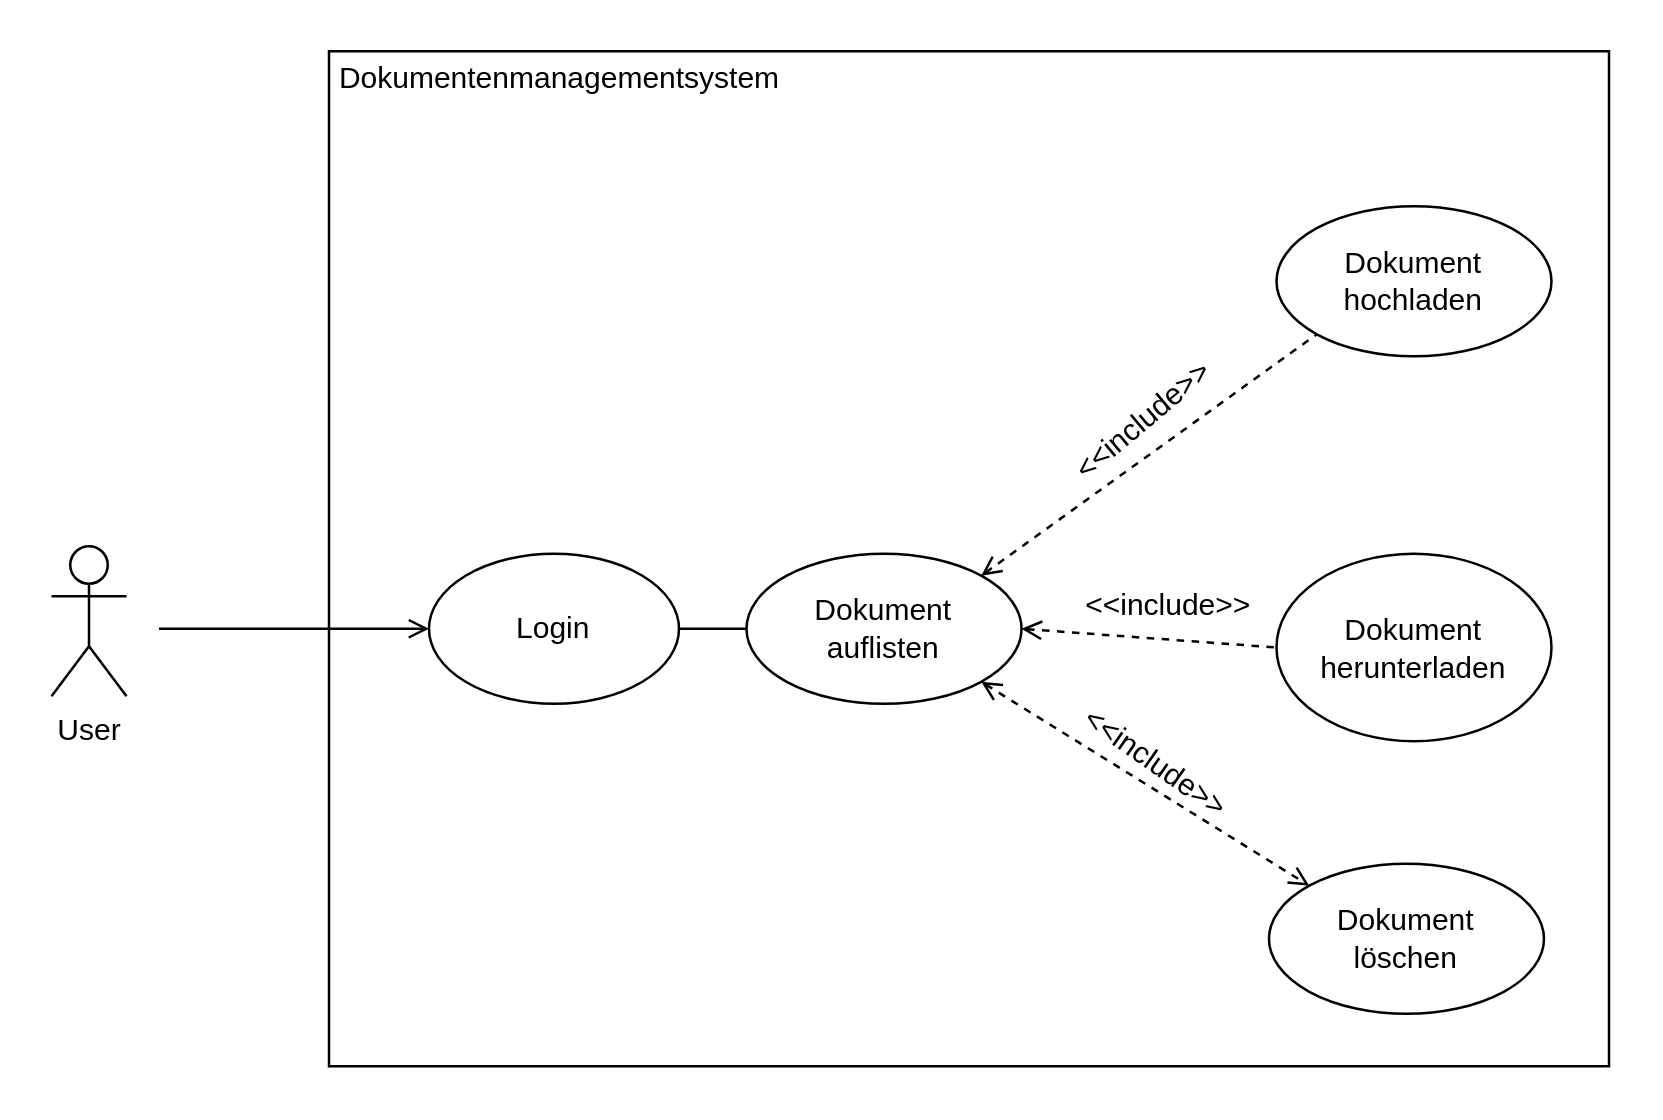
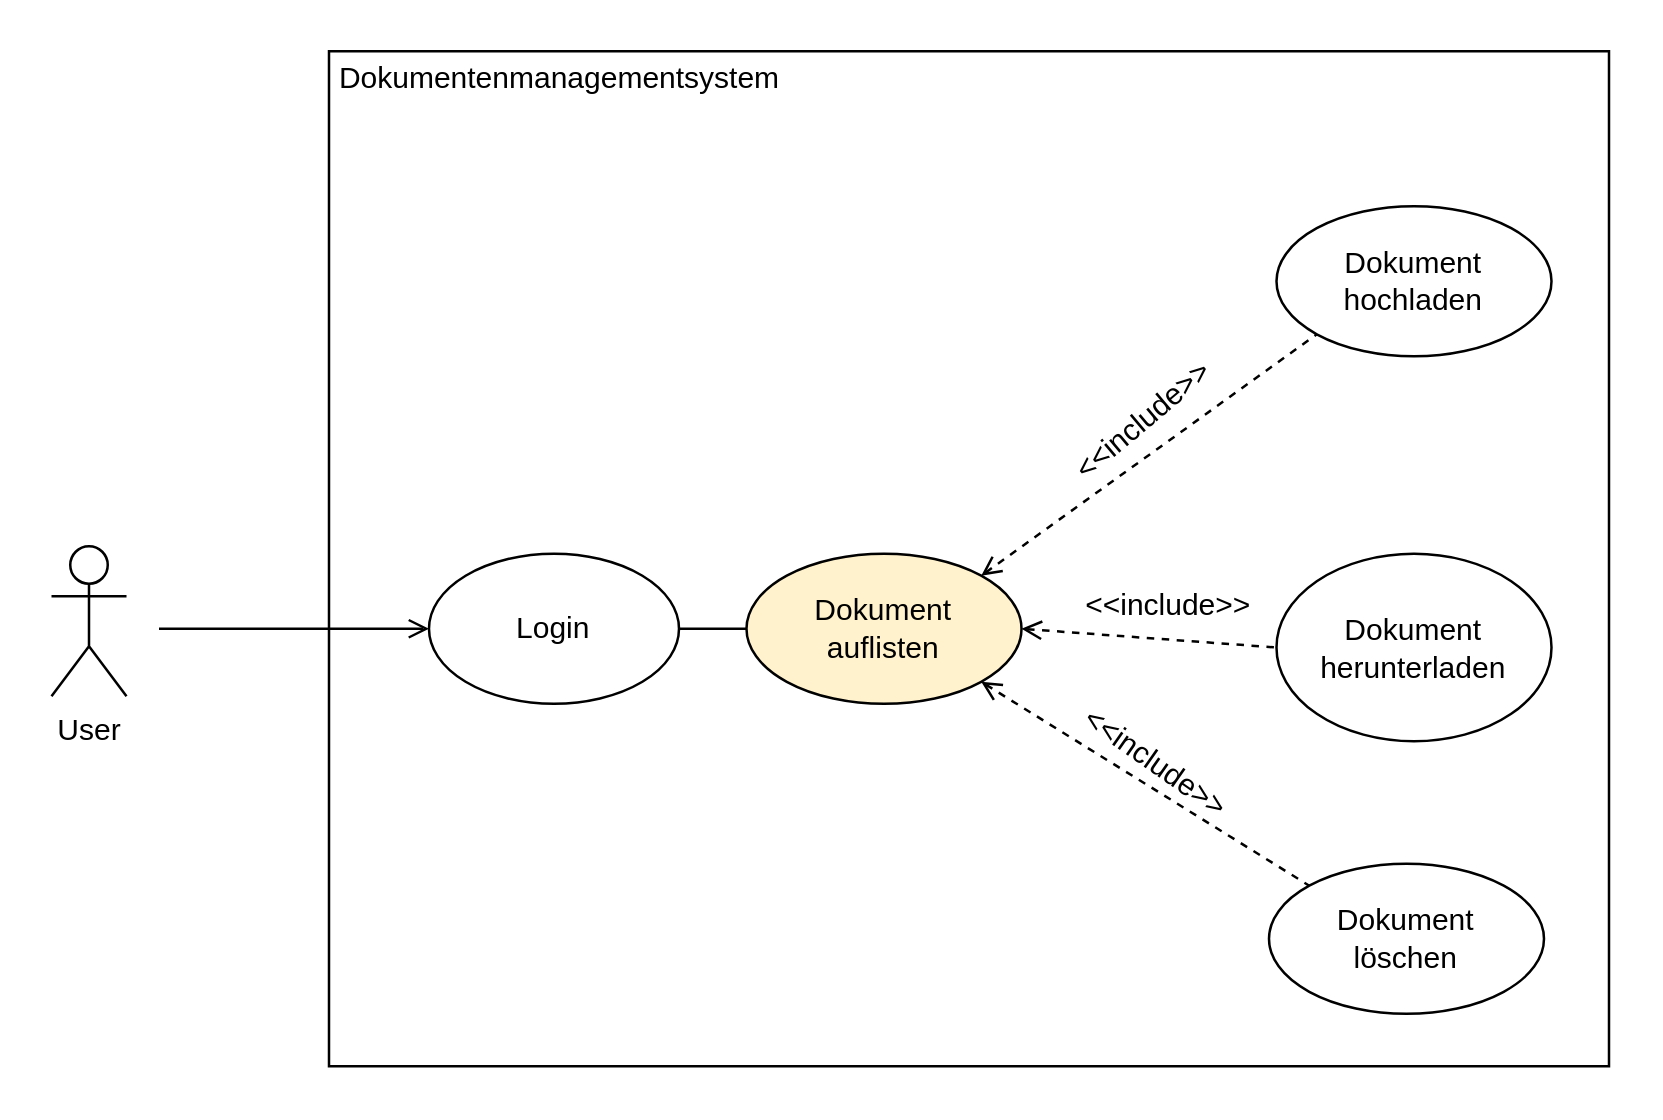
(884, 629) -> (884, 629)
(1302, 881) -> (1302, 881)
